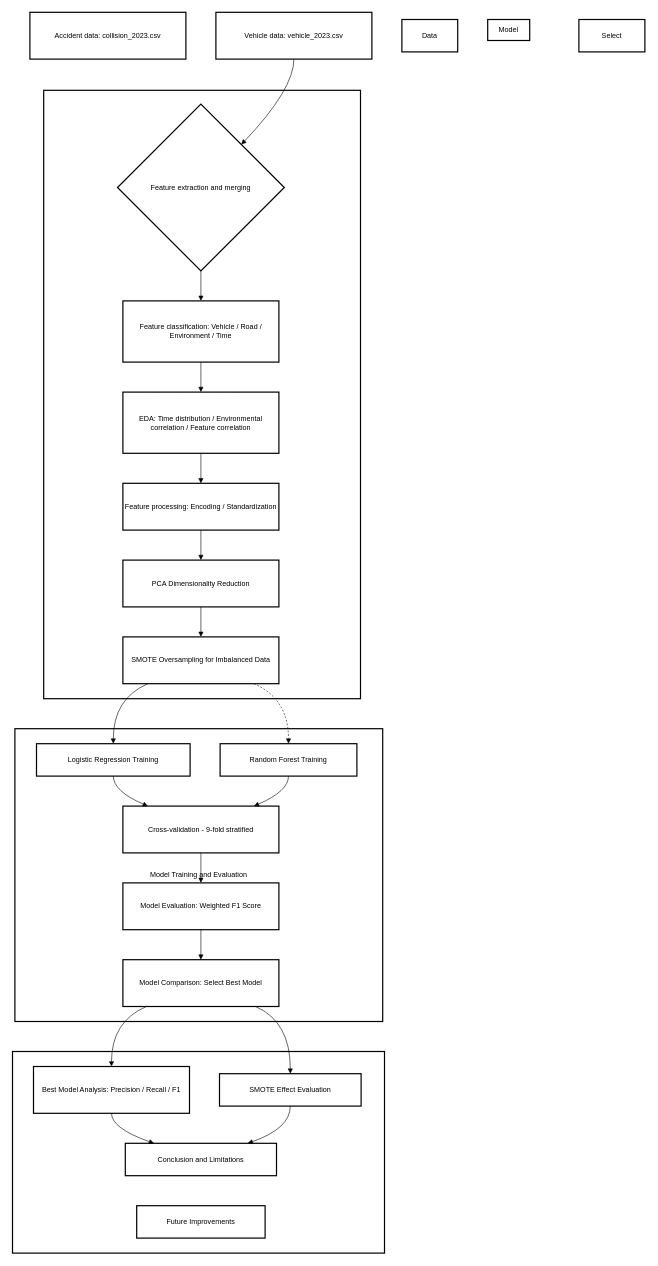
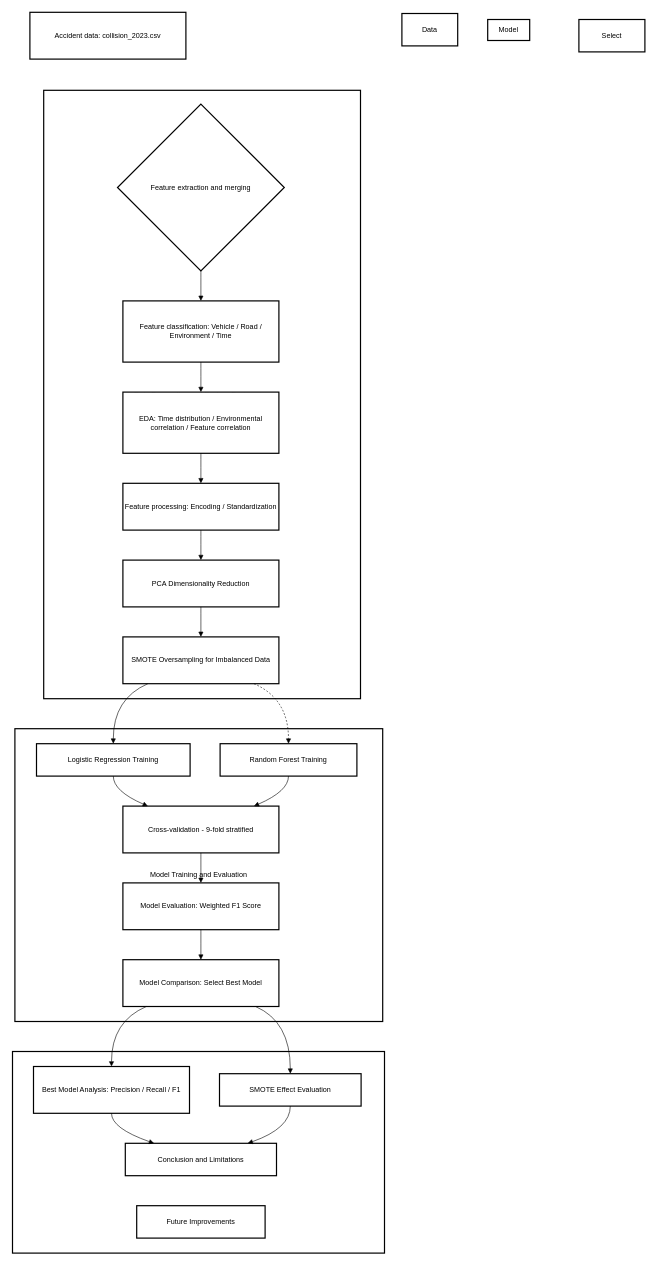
(294, 36) -> none
(430, 36) -> (430, 30)
(276, 103) -> none
